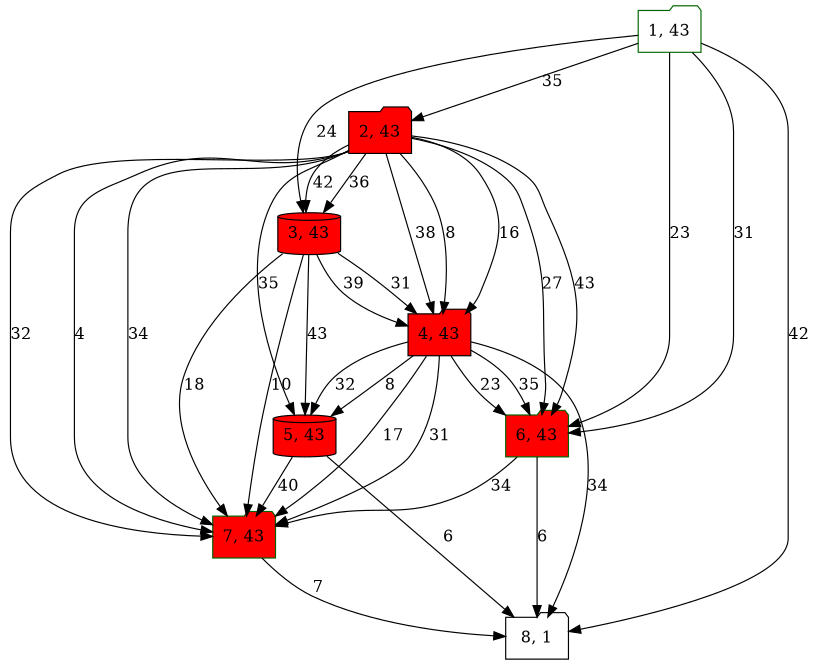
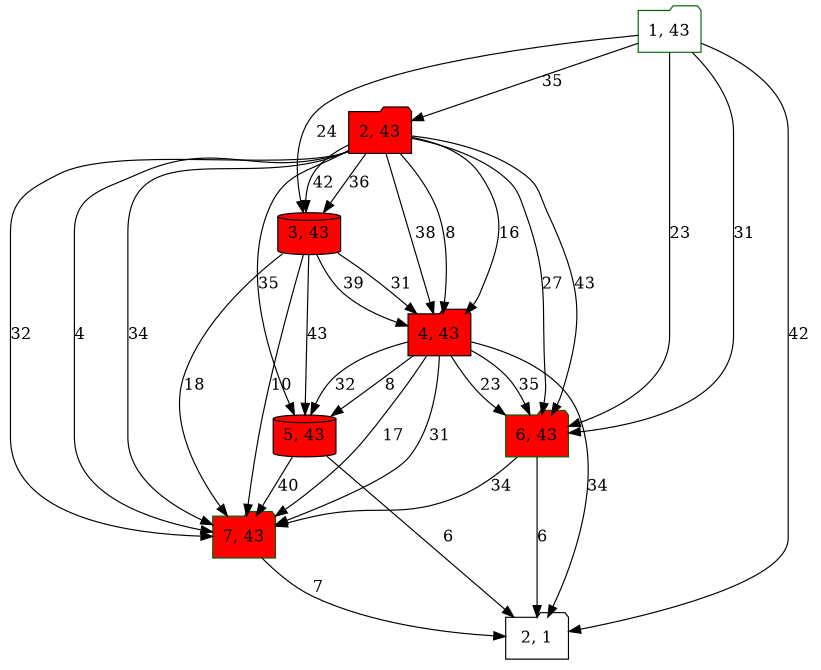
(537, 638) -> (537, 638)
